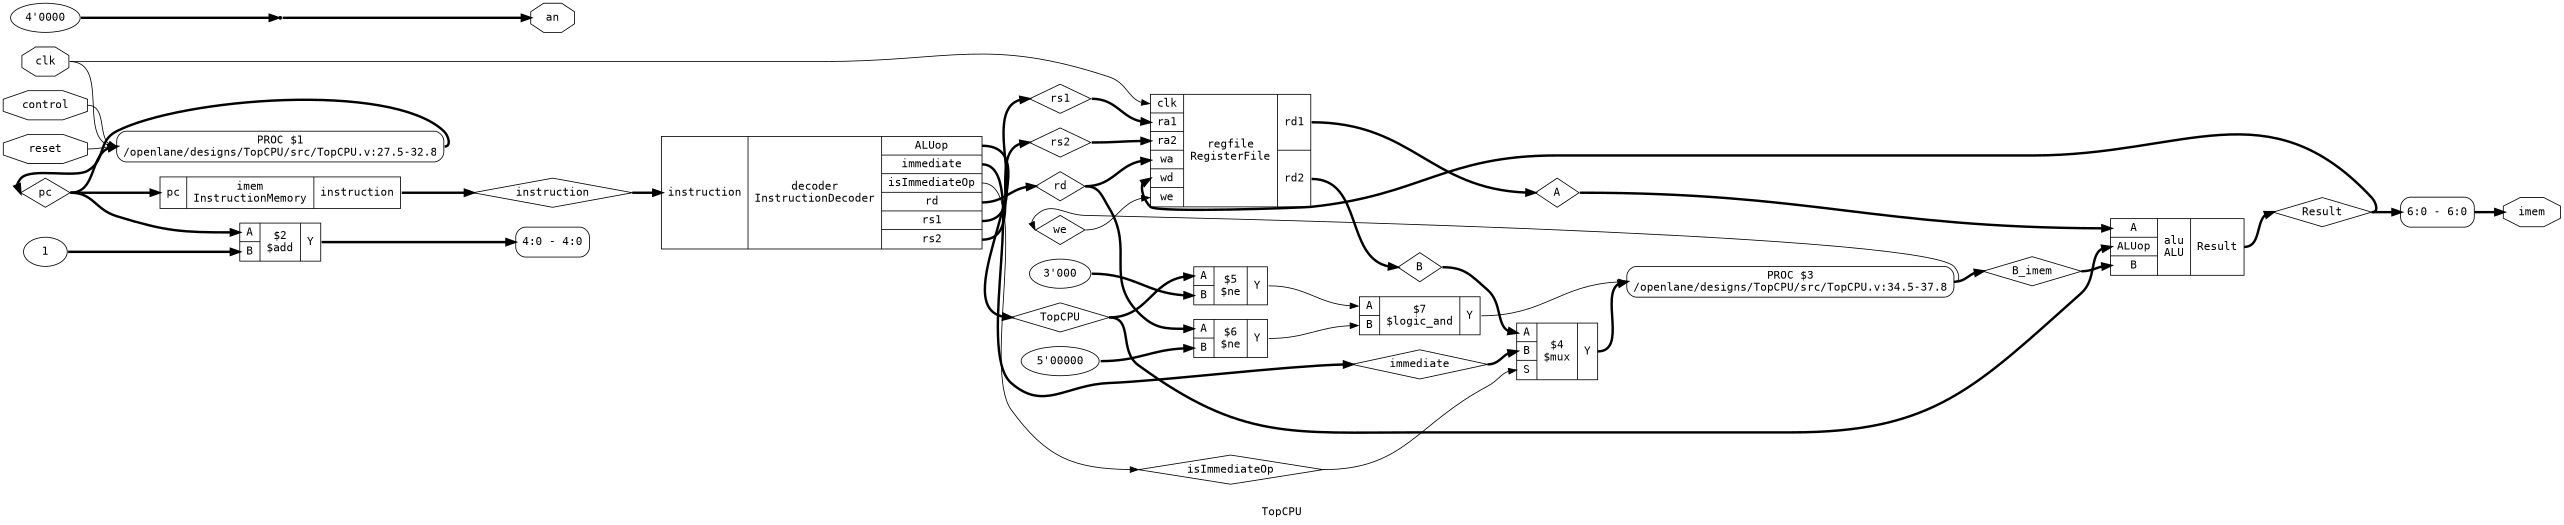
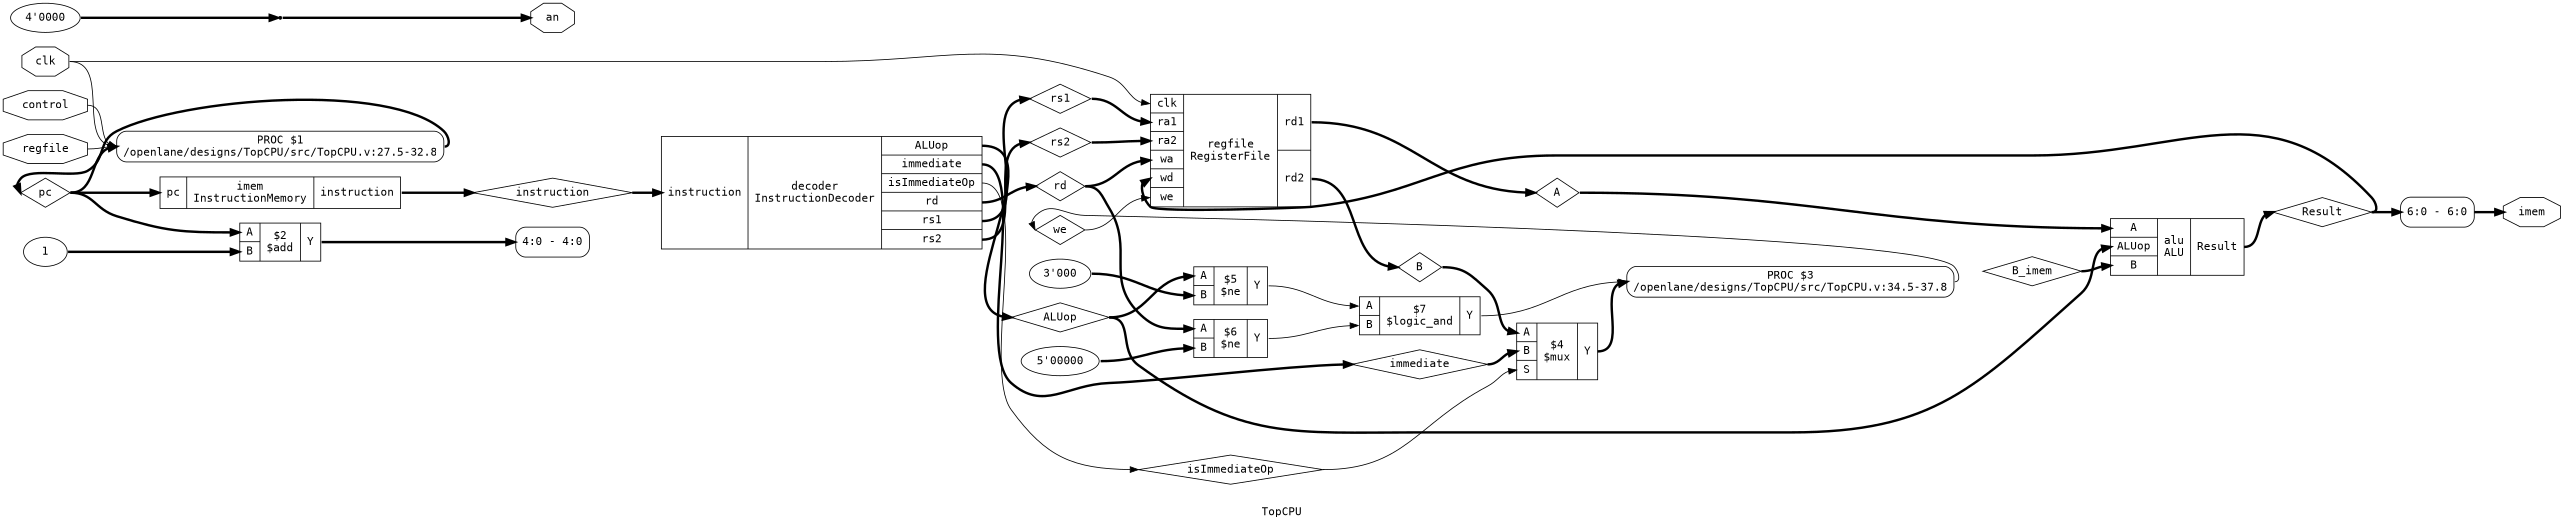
(45, 149) -> (45, 149)
(1965, 279) -> none
(1060, 317) -> (1060, 317)
